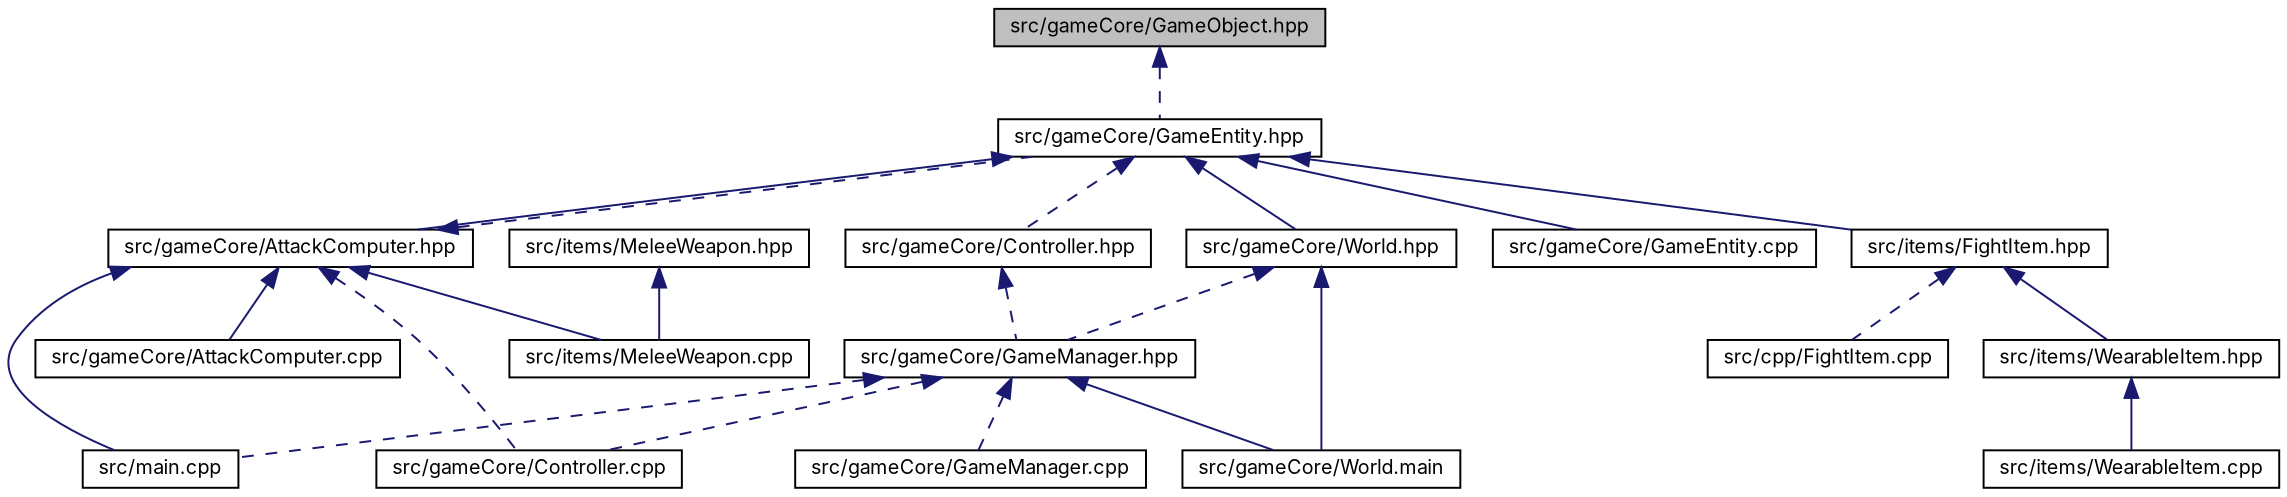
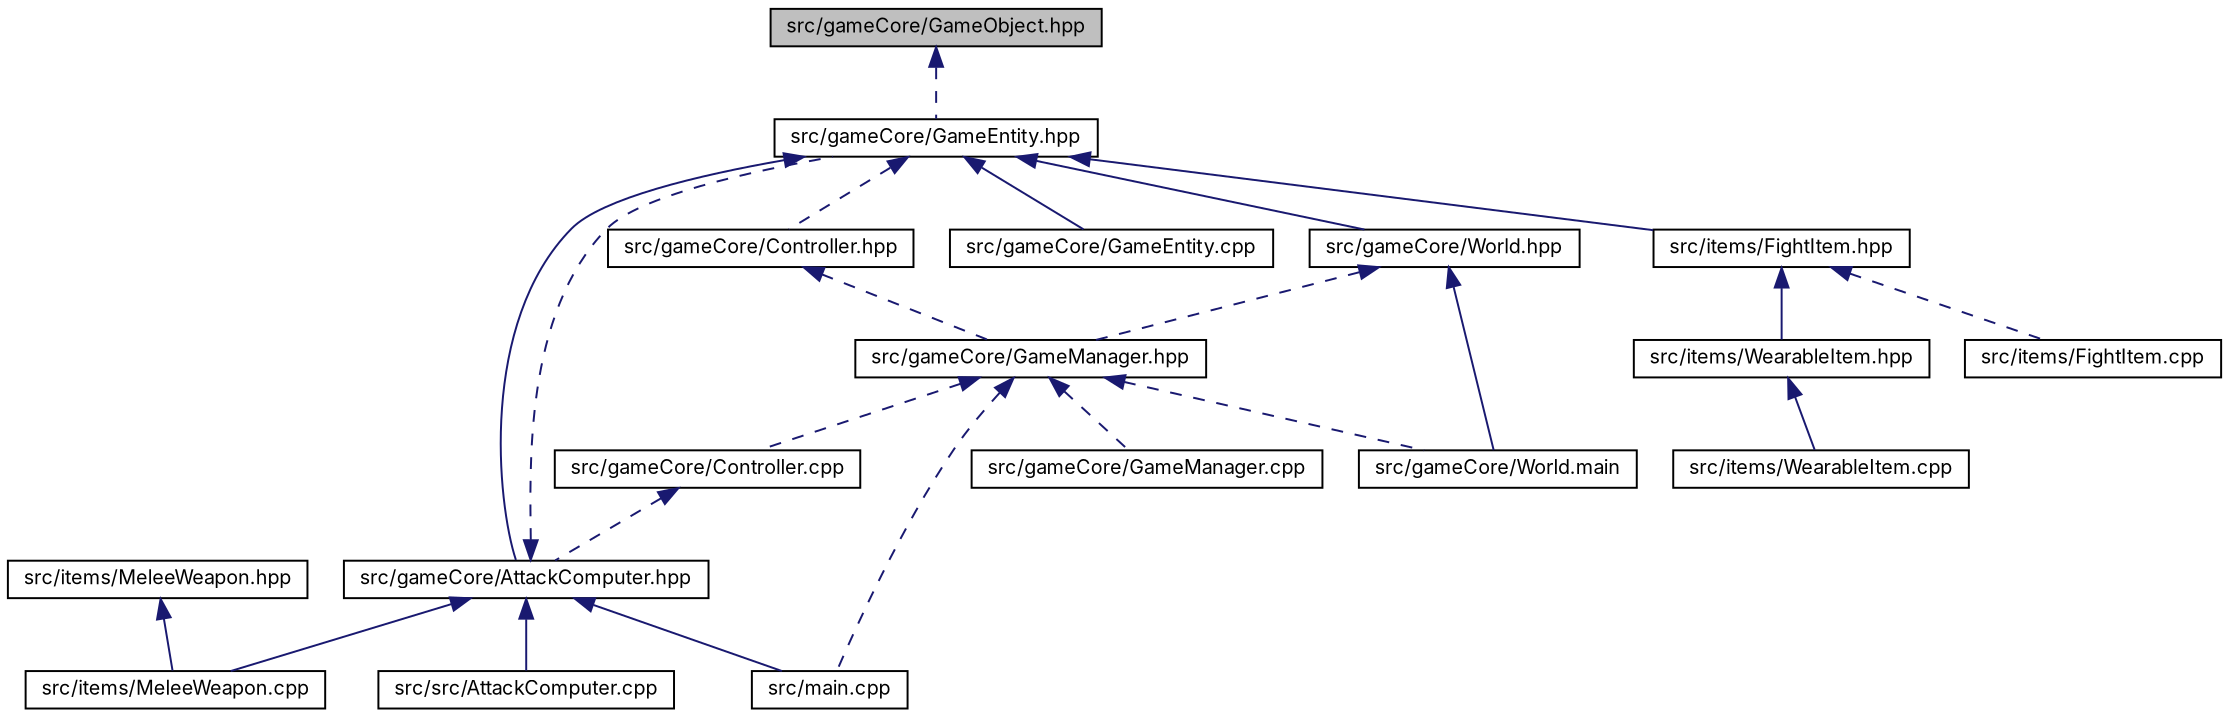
(434, 355) -> (608, 529)
(218, 359) -> (526, 690)
(1828, 359) -> (2093, 359)
(1180, 417) -> (1274, 416)
